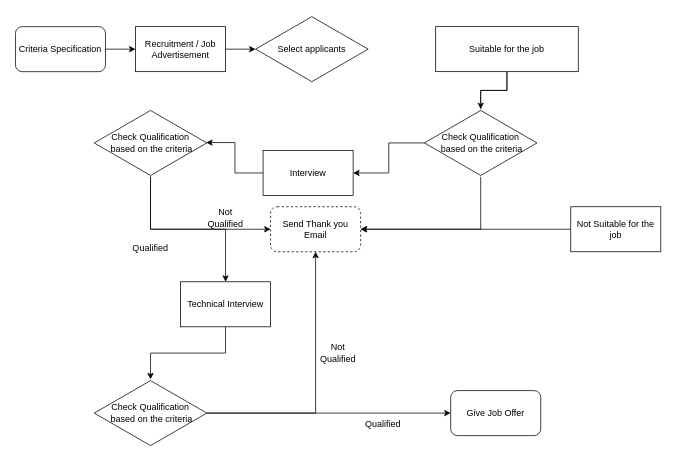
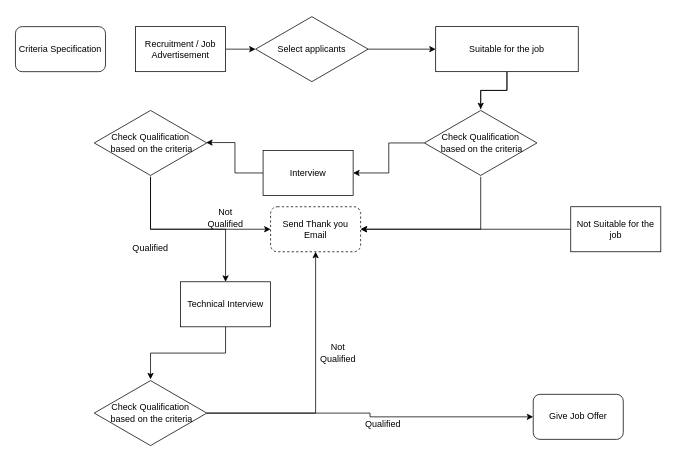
(129, 49) -> none
none -> (429, 49)
(495, 413) -> (578, 417)
